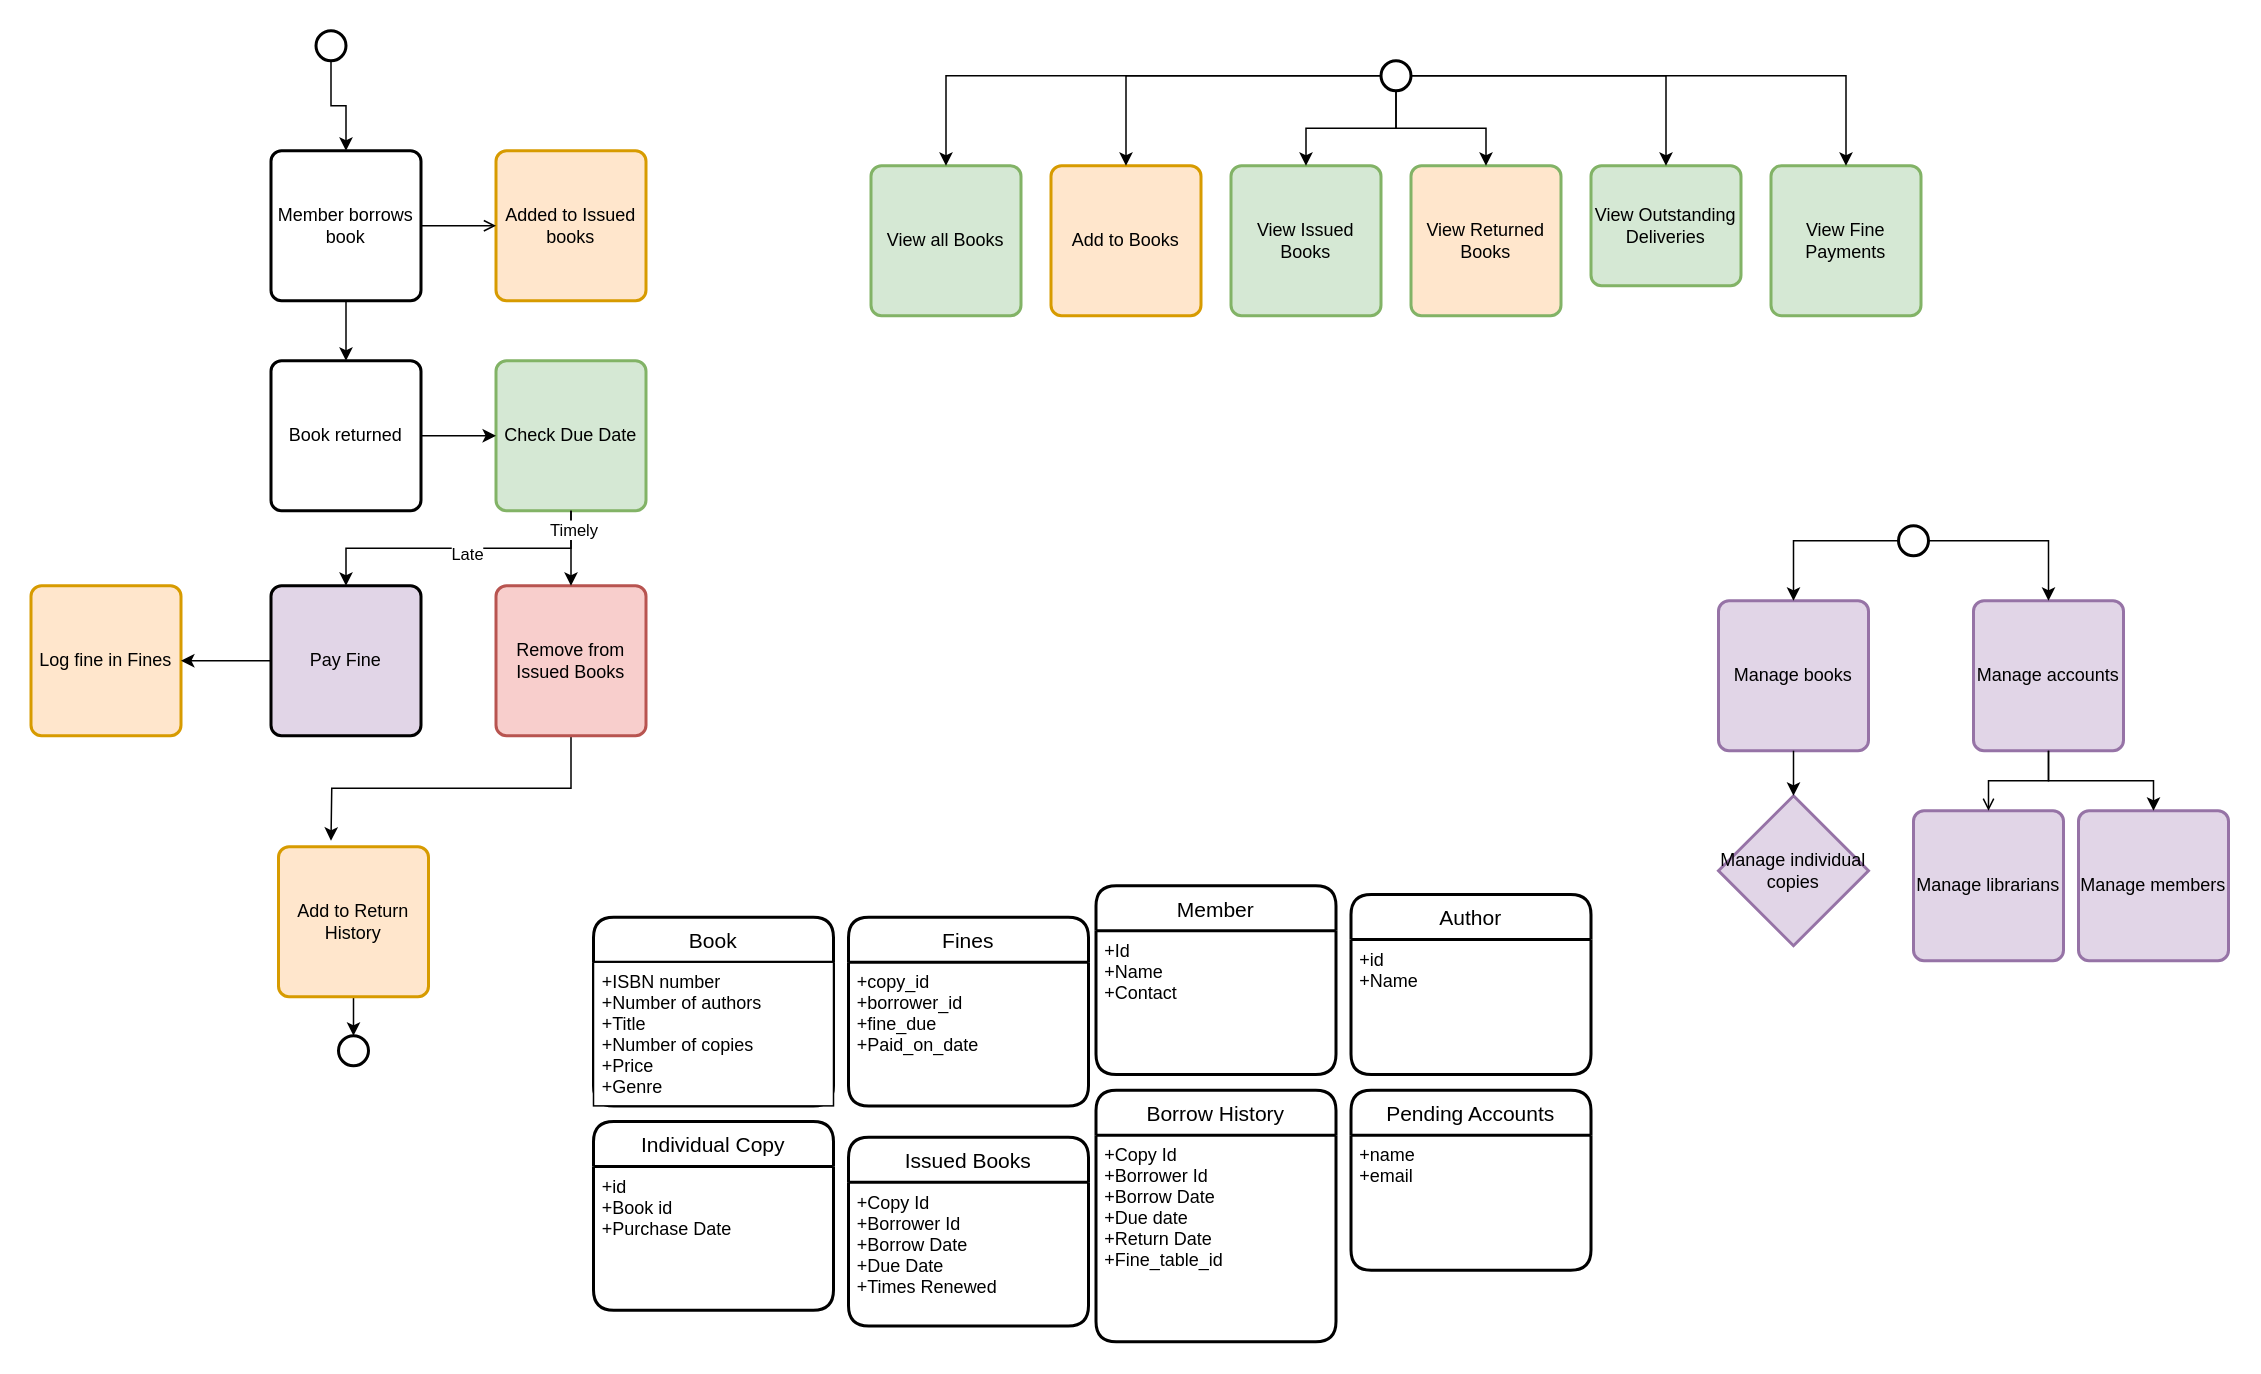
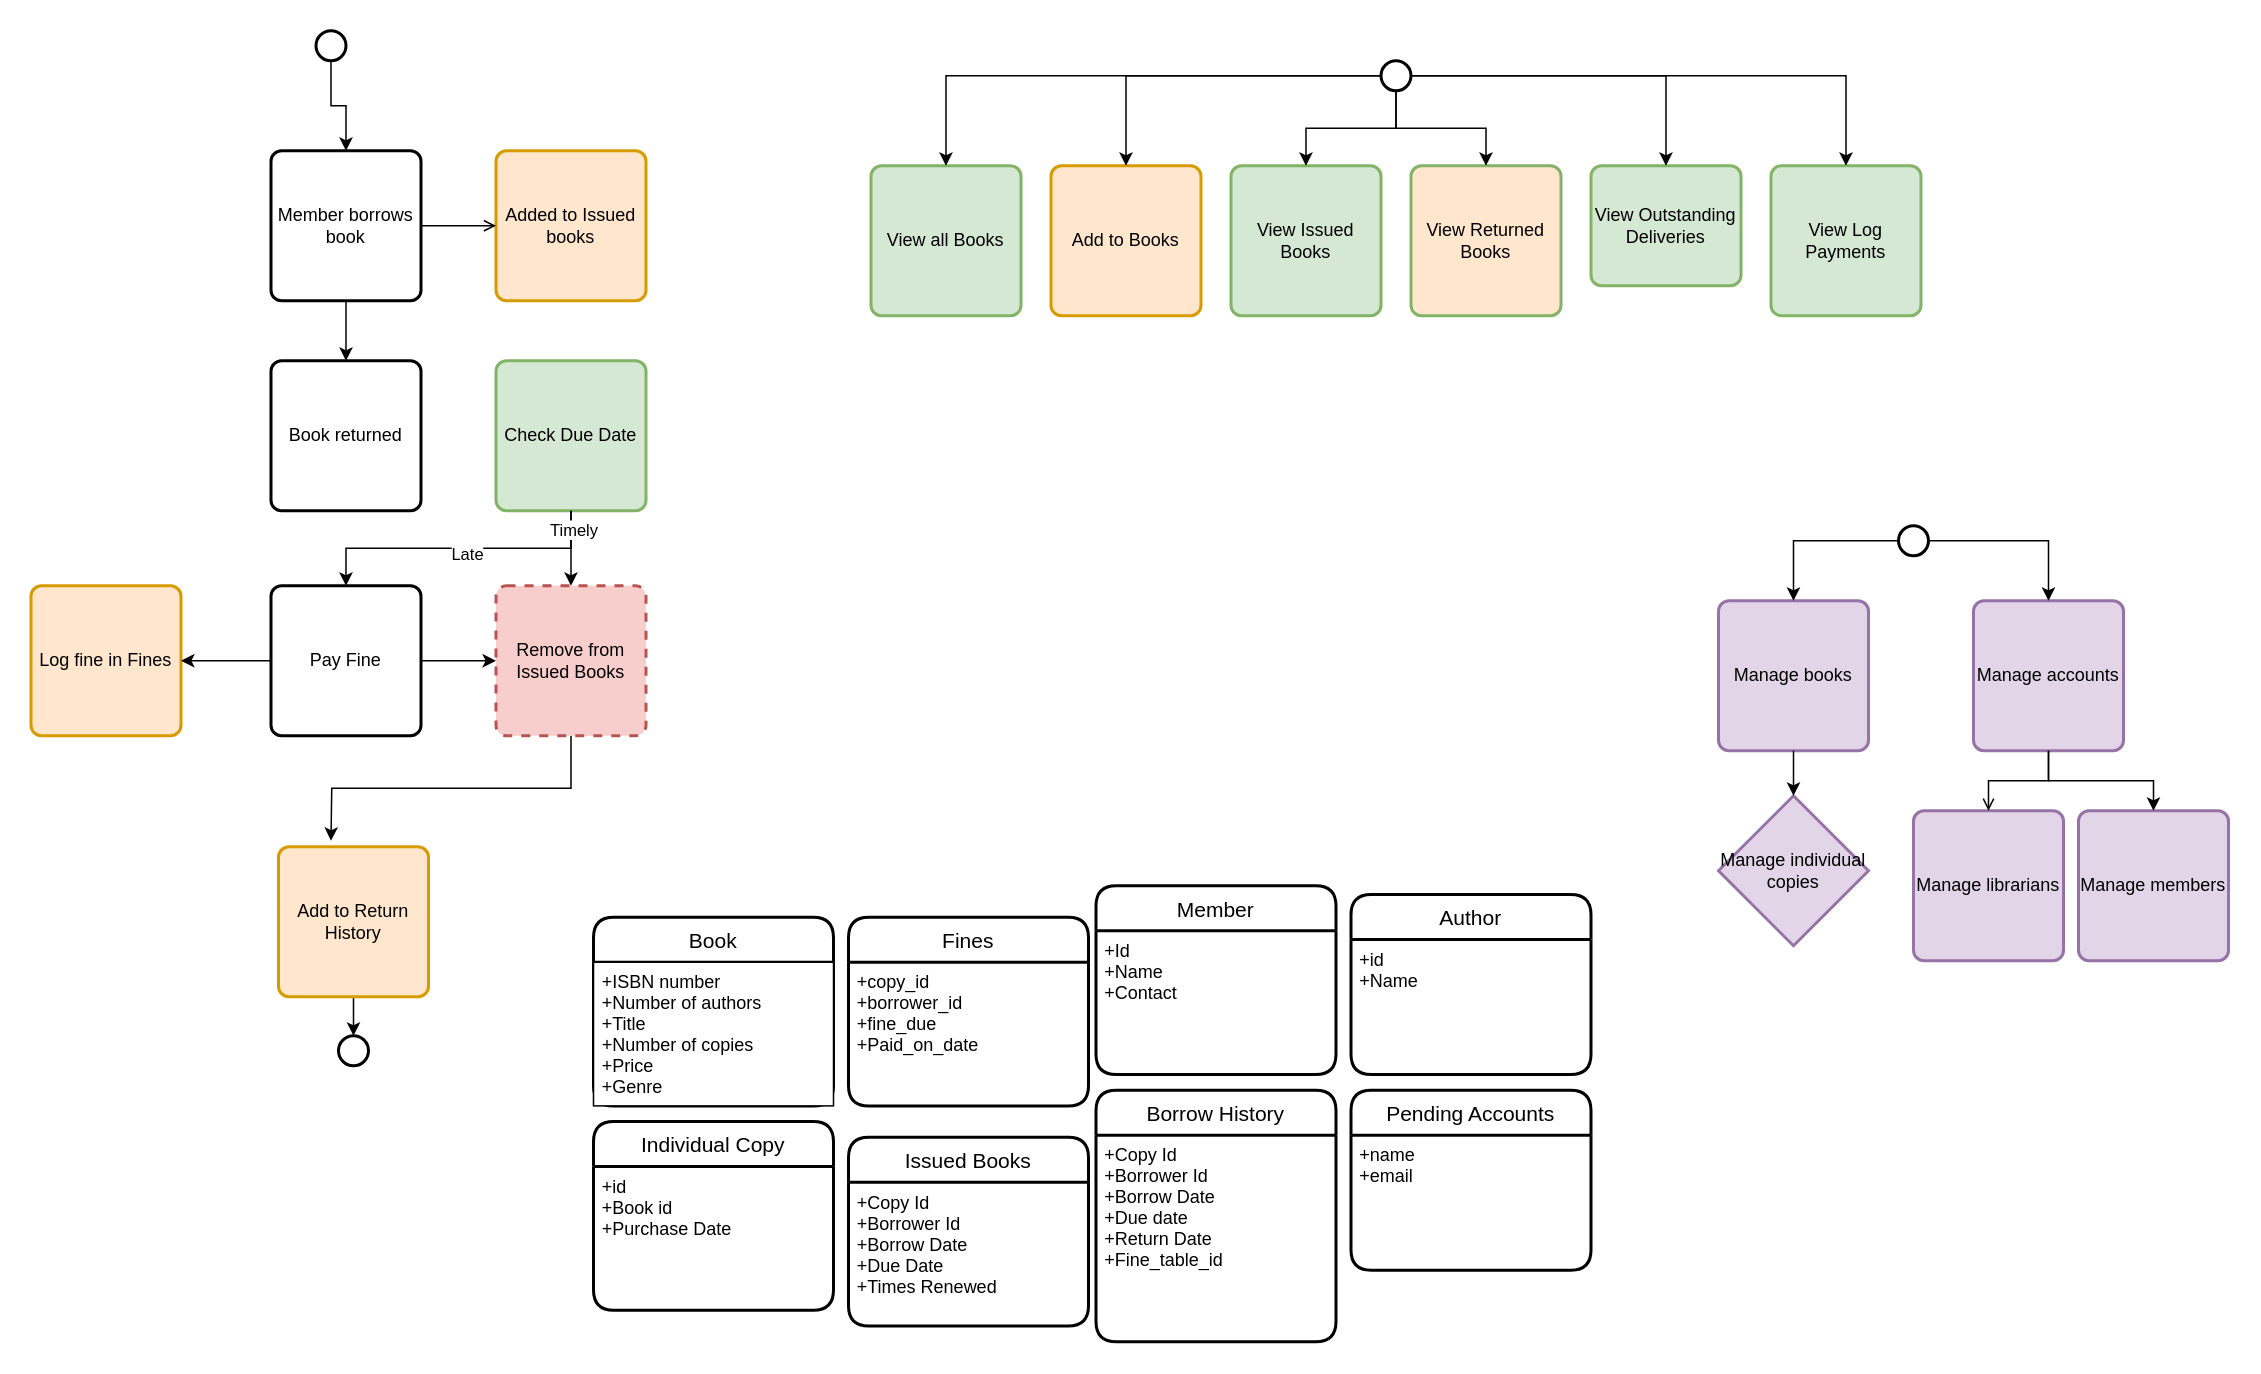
(1846, 241) -> (1846, 241)
(453, 436) -> none
(346, 661) -> (346, 661)
none -> (453, 661)
(571, 661) -> (571, 661)
